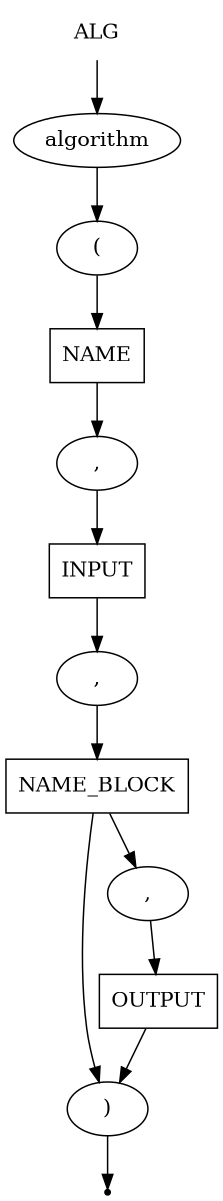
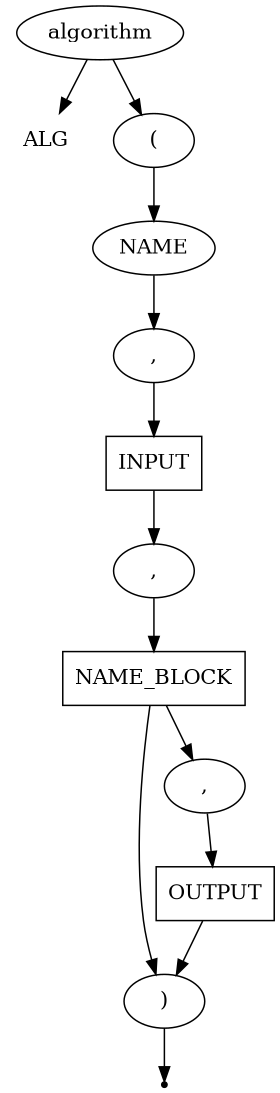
(97, 79) -> (77, 80)
(97, 356) -> (154, 248)
